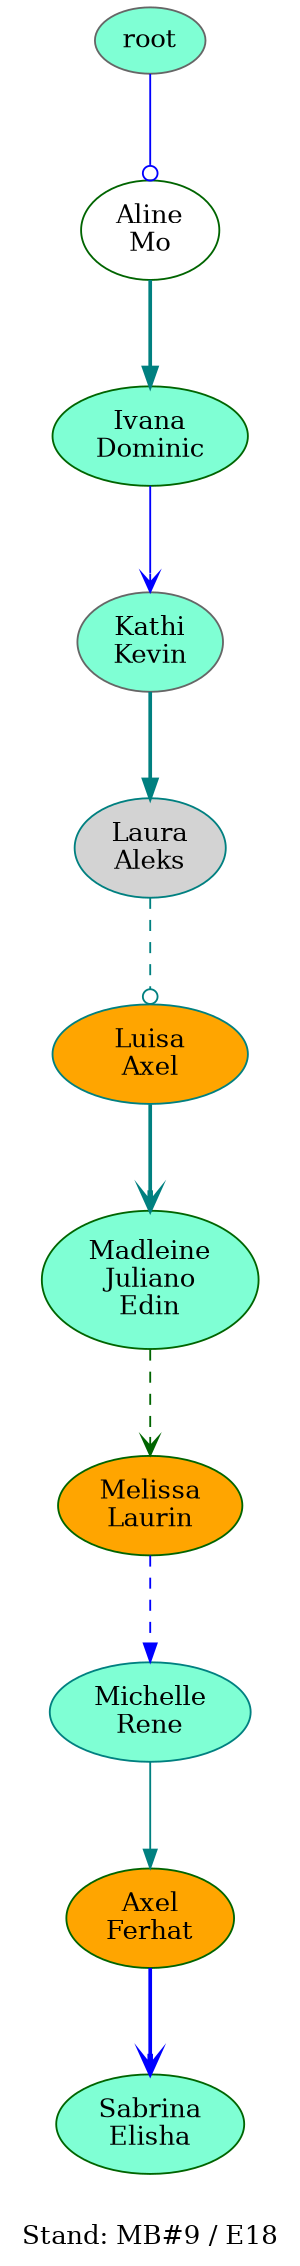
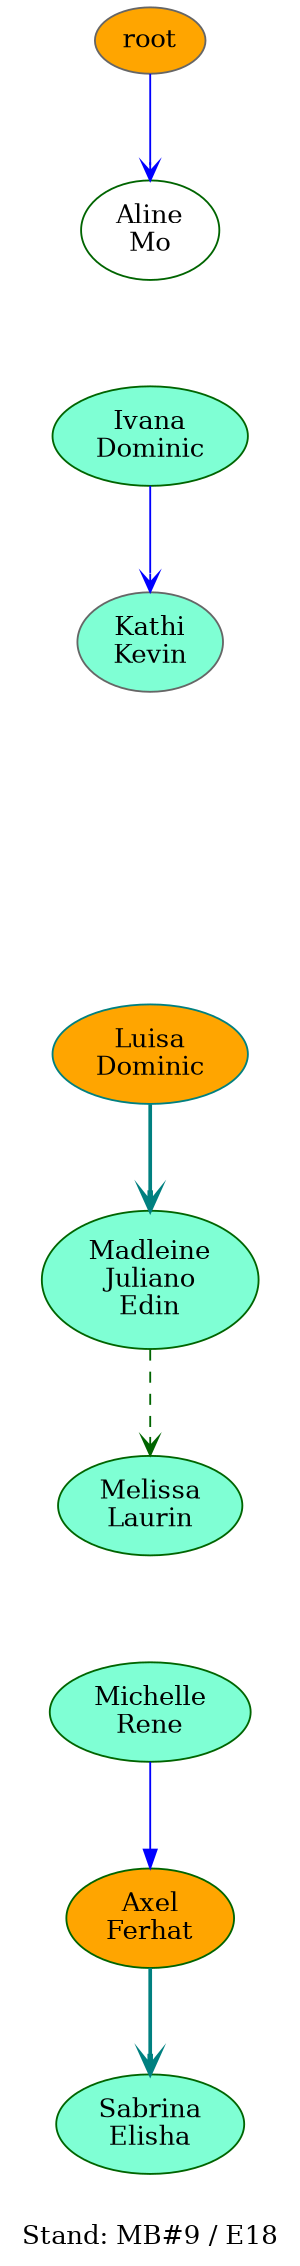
(150, 41) -> (150, 41)
(150, 119) -> (150, 119)
(150, 323) -> none
(150, 848) -> none
(150, 1054) -> (150, 1054)
(150, 1506) -> (150, 1506)
(150, 1599) -> none
(150, 1712) -> (150, 1712)
(150, 1805) -> (150, 1805)
(150, 2012) -> (150, 2012)
